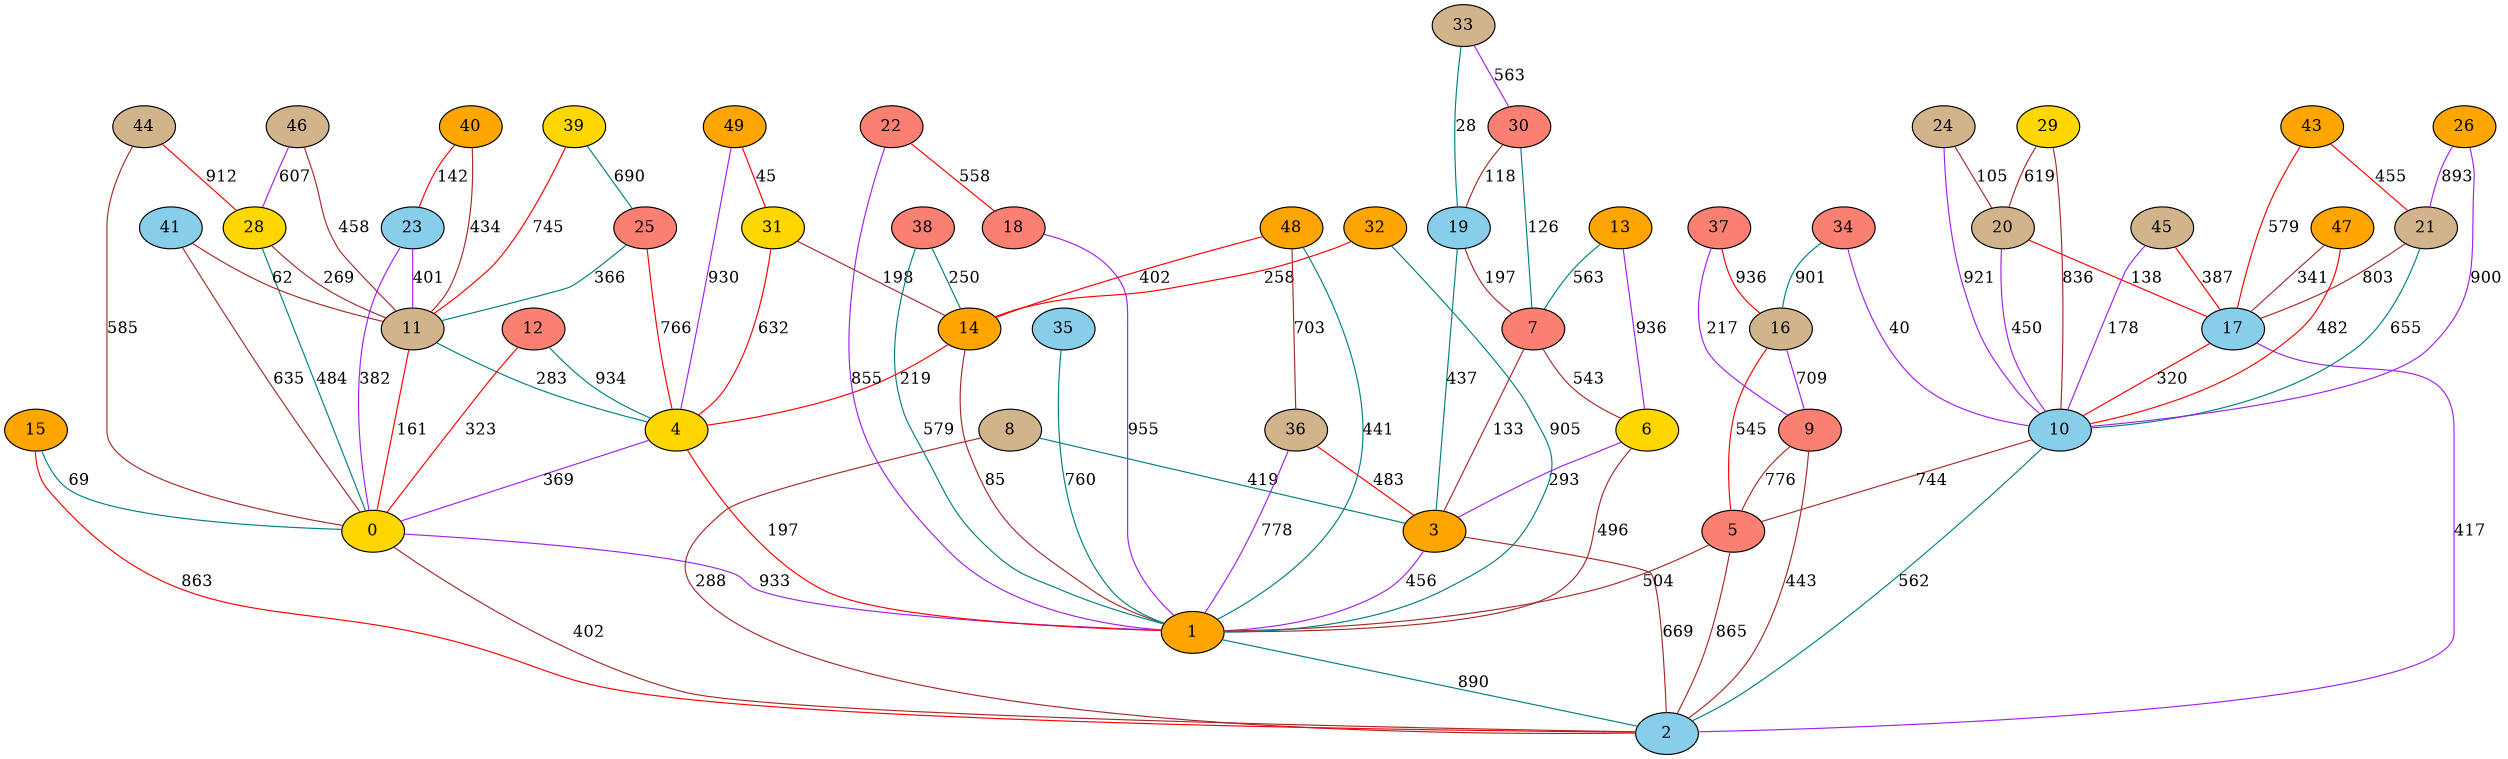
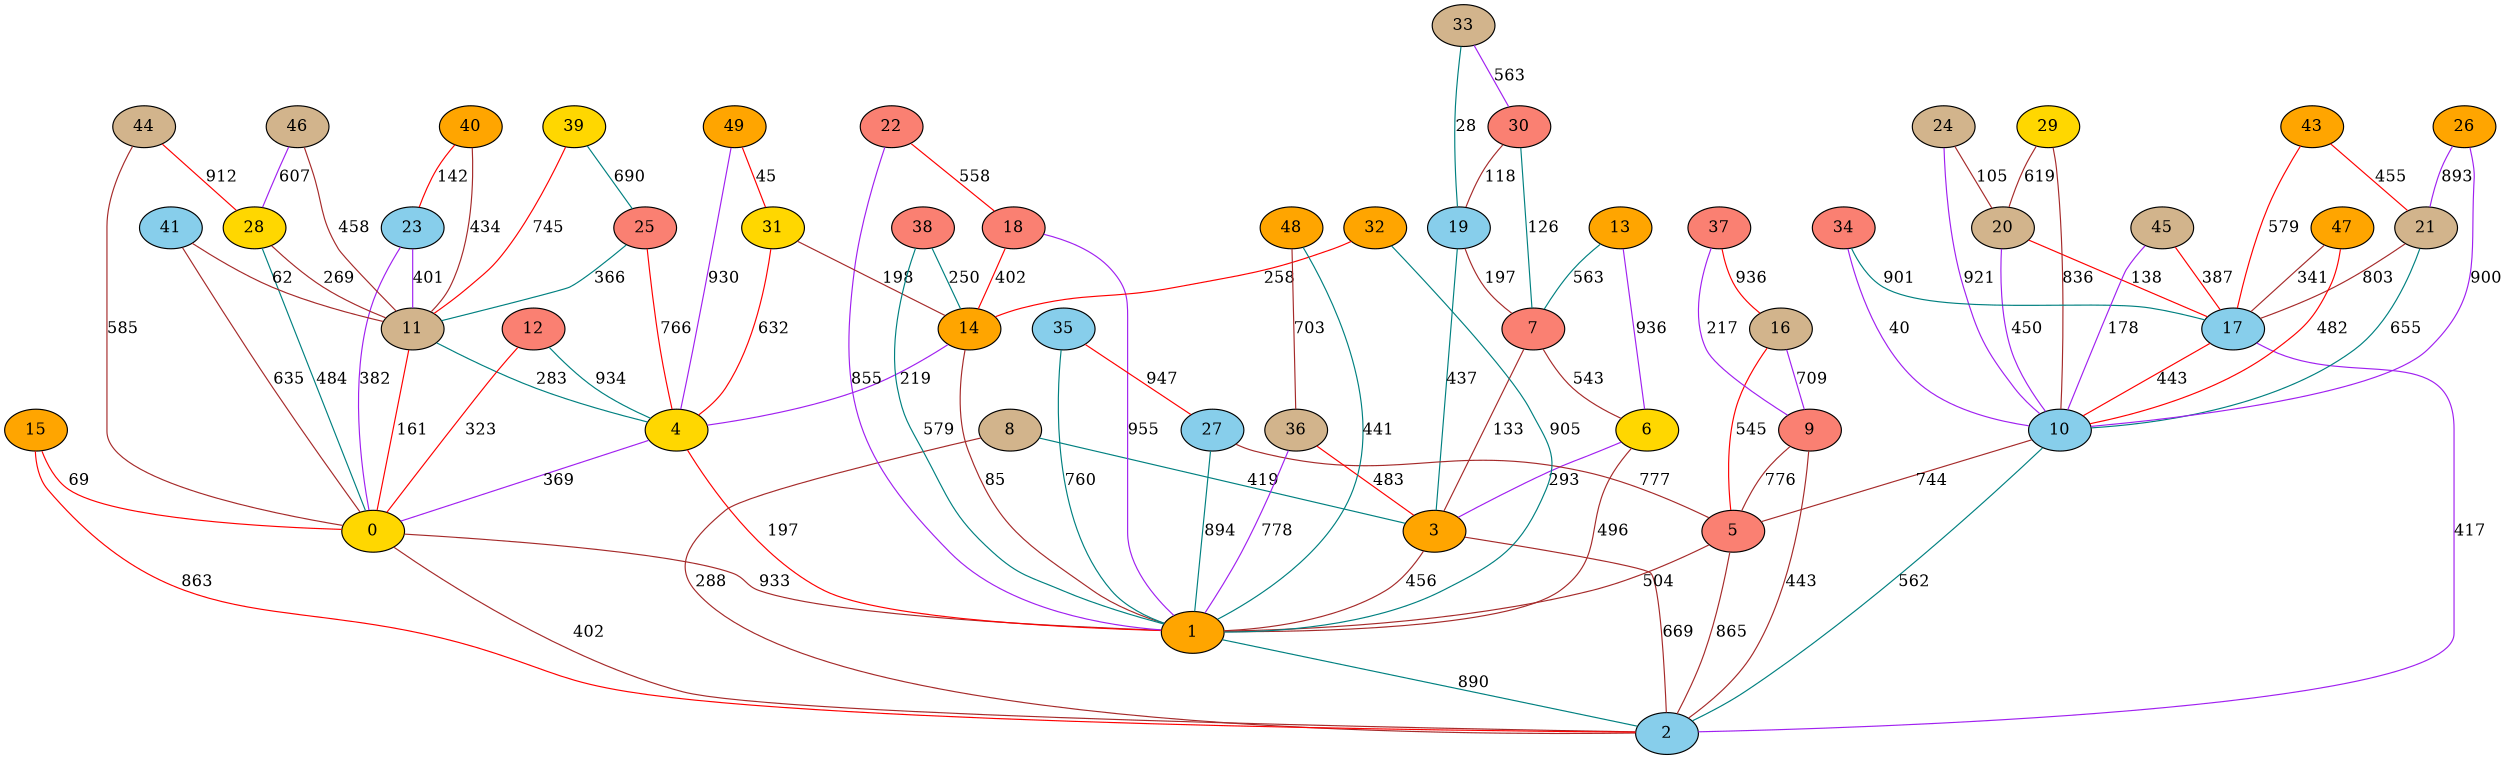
(1794, 271) -> (2018, 305)
(1129, 274) -> (992, 279)
(2173, 380) -> (2173, 380)
(833, 399) -> (833, 399)
none -> (1212, 430)
(180, 518) -> (180, 518)
(780, 596) -> (780, 596)
(1334, 613) -> (1334, 613)
